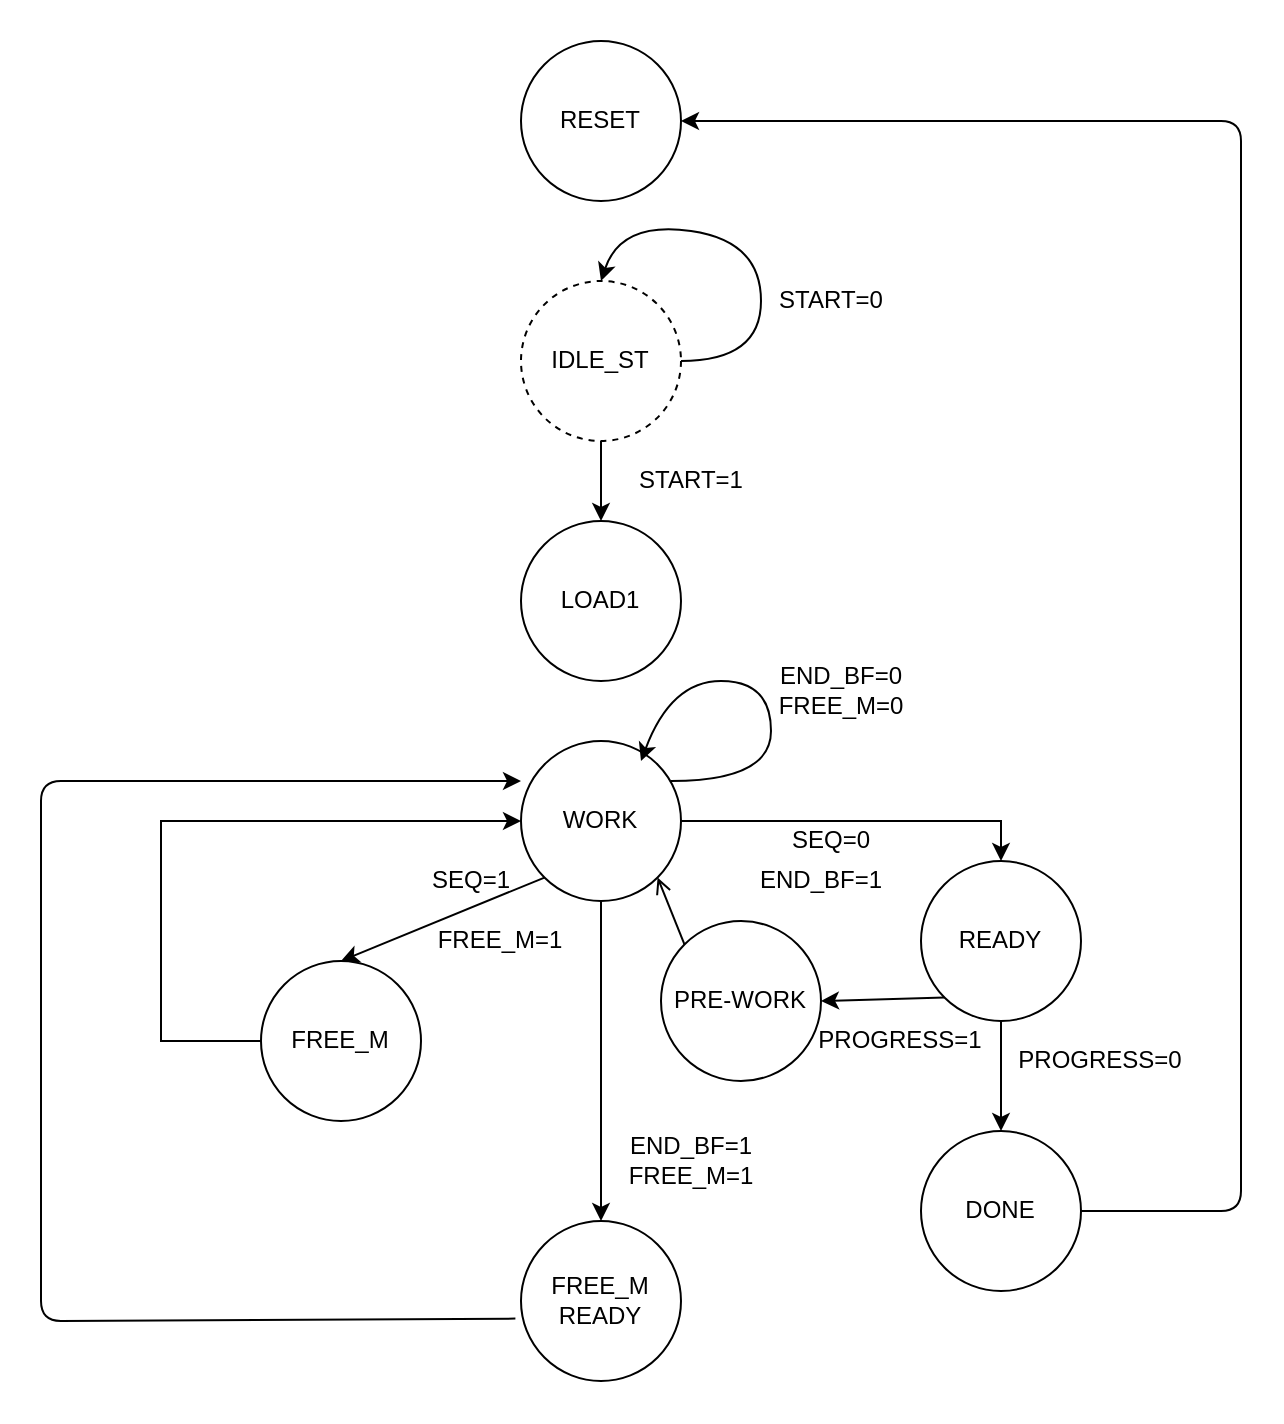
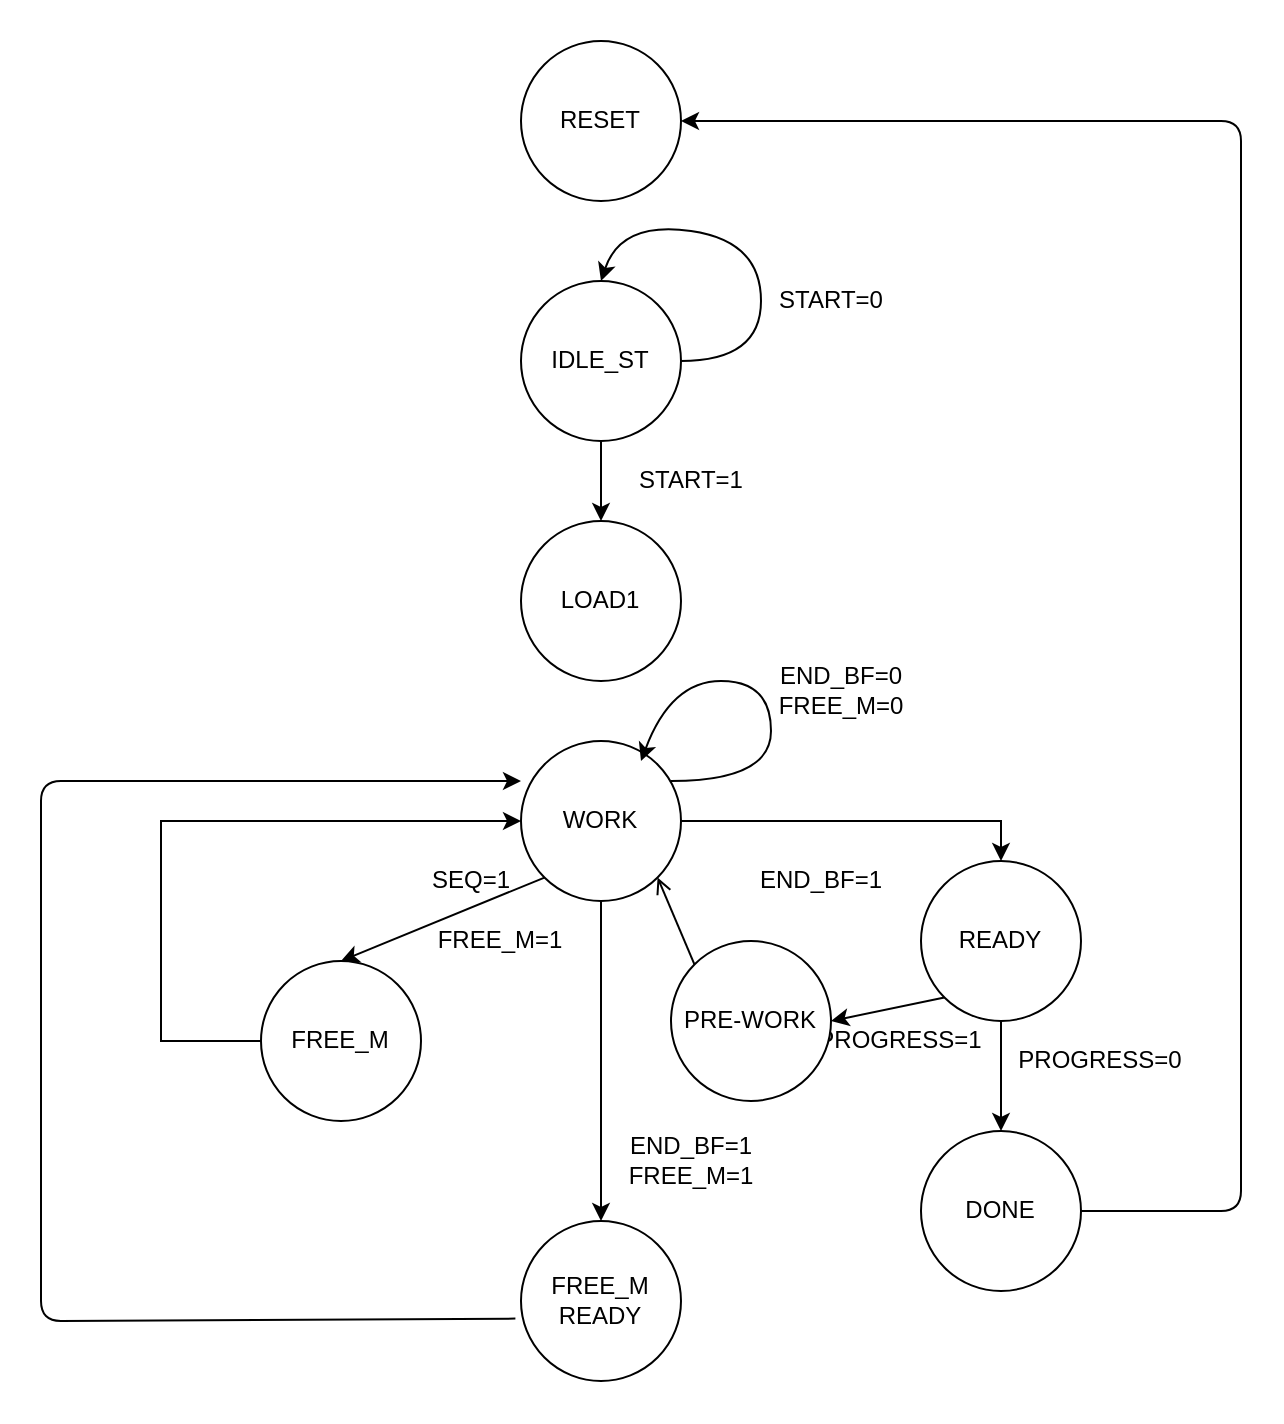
(601, 361) -> (601, 361)
(831, 841) -> none
(741, 1001) -> (751, 1021)
